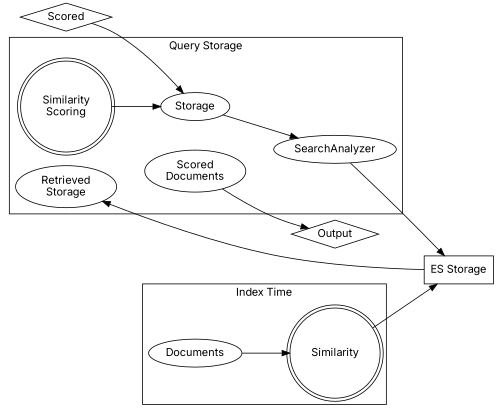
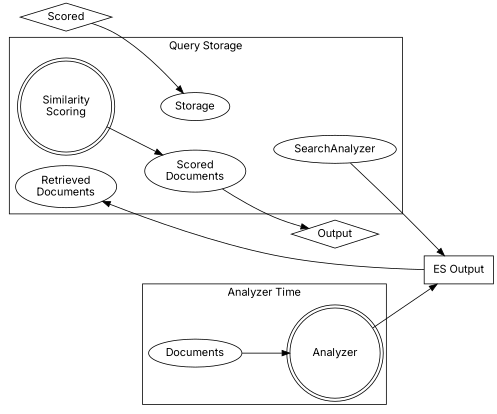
(132, 107) -> (131, 139)
(257, 125) -> none
(66, 187) -> (66, 187)
(459, 270) -> (459, 270)
(264, 293) -> (264, 293)
(335, 353) -> (335, 353)
